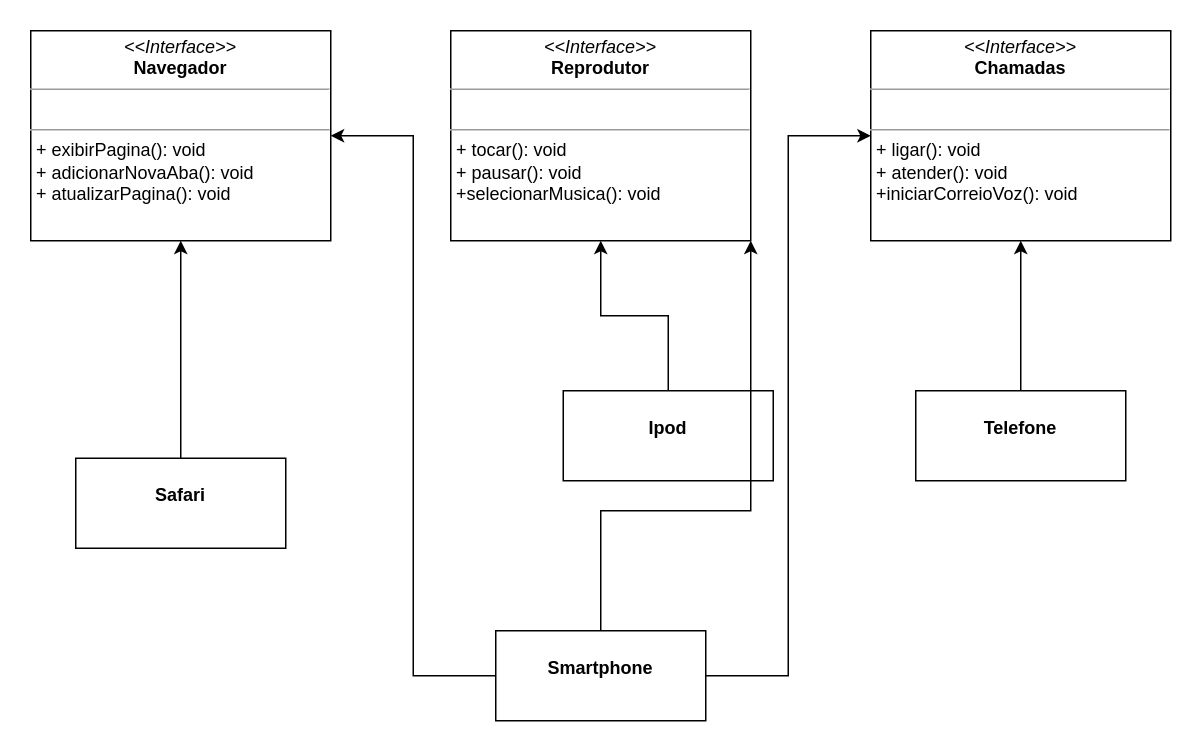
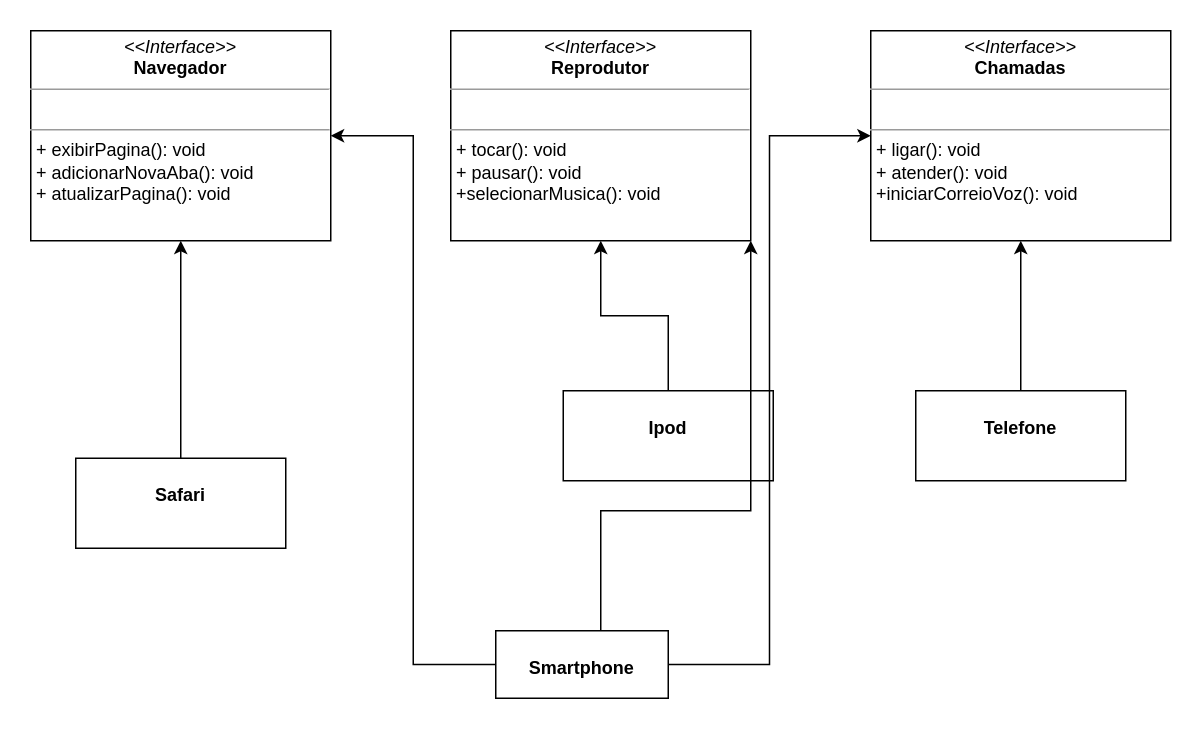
(601, 676) -> (582, 665)
